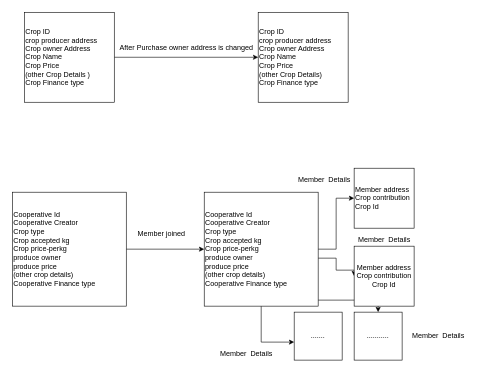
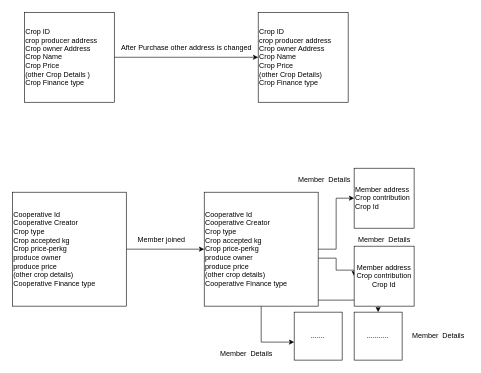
(187, 48) -> (187, 48)
(162, 234) -> (162, 240)
